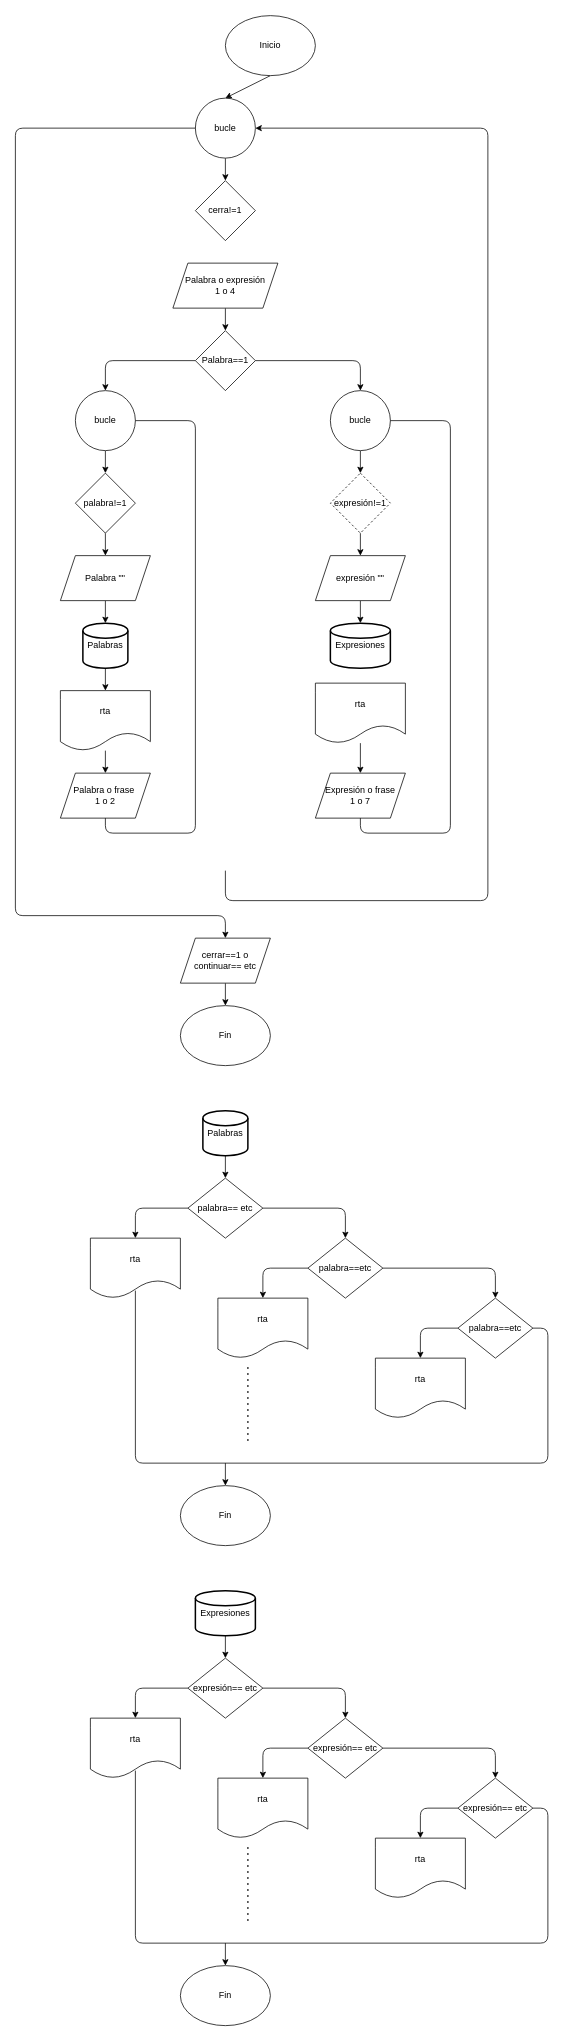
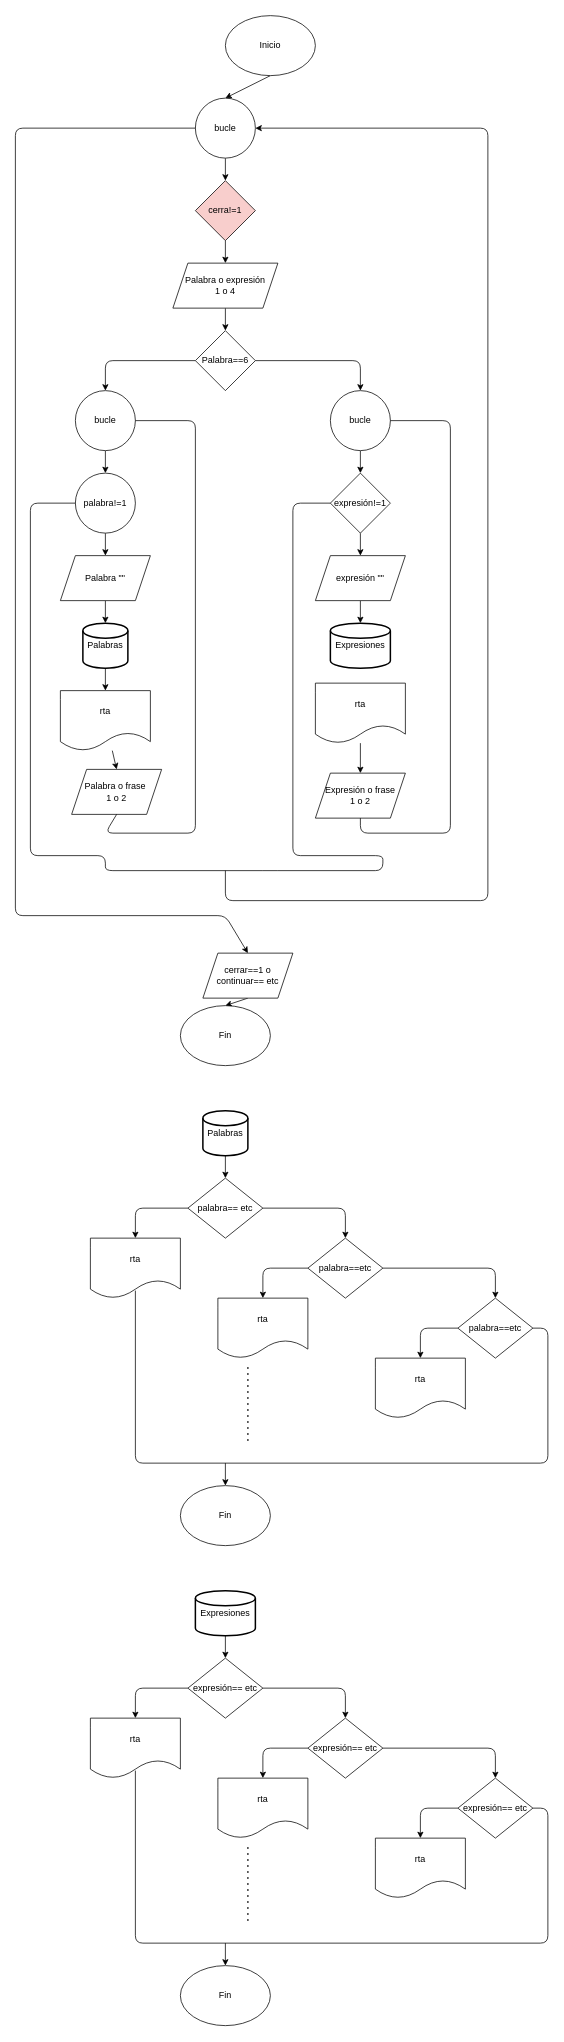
(225, 210) -> (225, 210)
none -> (225, 249)
(225, 360) -> (225, 360)
(105, 503) -> (105, 503)
(360, 503) -> (360, 503)
(105, 795) -> (117, 792)
(360, 795) -> (360, 795)
none -> (245, 870)
(225, 960) -> (248, 975)
